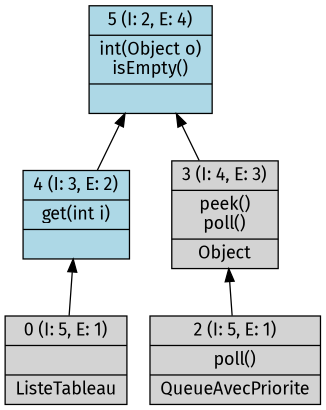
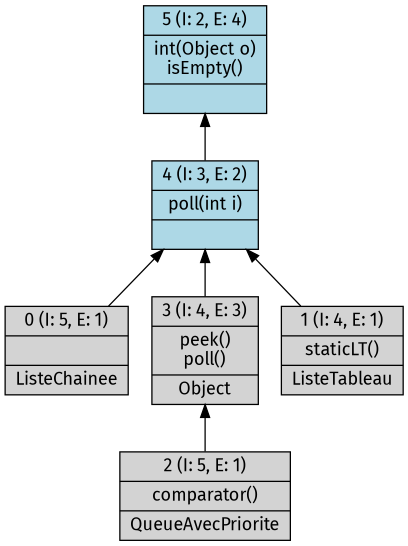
(191, 143) -> (205, 280)
(76, 214) -> (205, 204)
none -> (342, 351)
(235, 360) -> (205, 495)
(66, 389) -> (67, 379)
